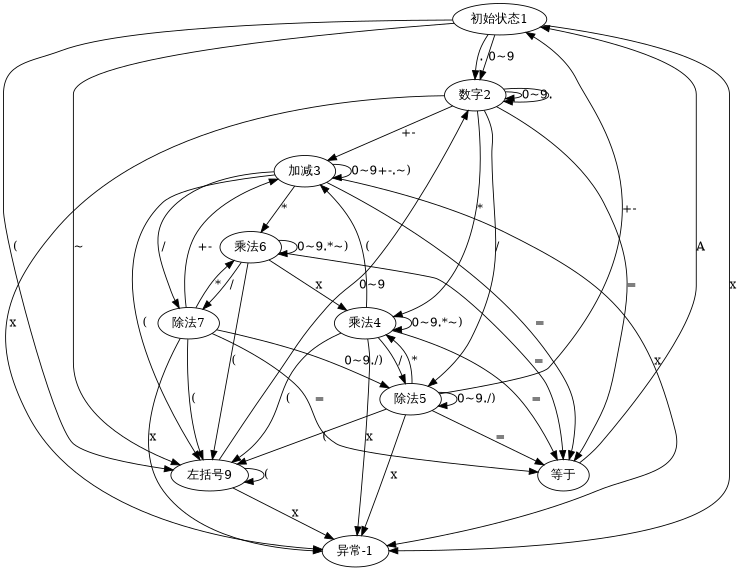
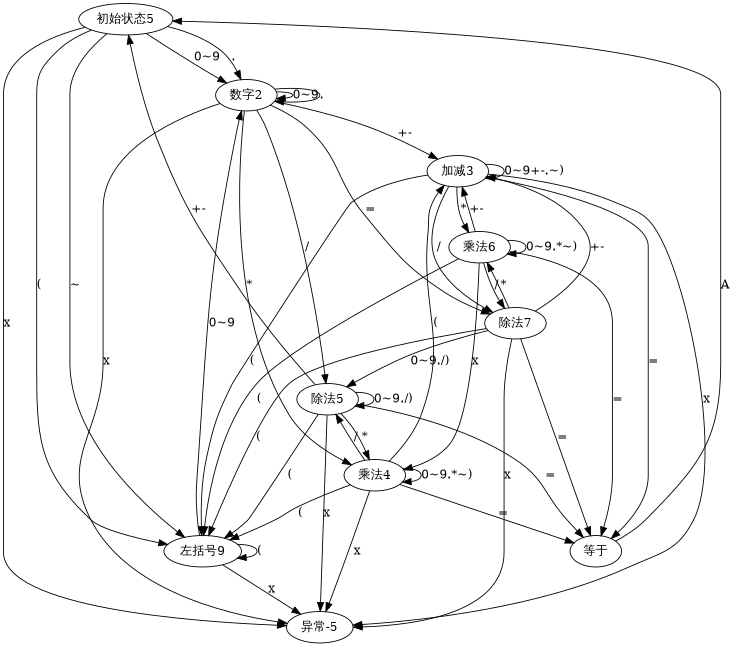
(500, 19) -> (126, 19)
none -> (470, 214)
(624, 258) -> (366, 217)
(356, 551) -> (320, 627)
